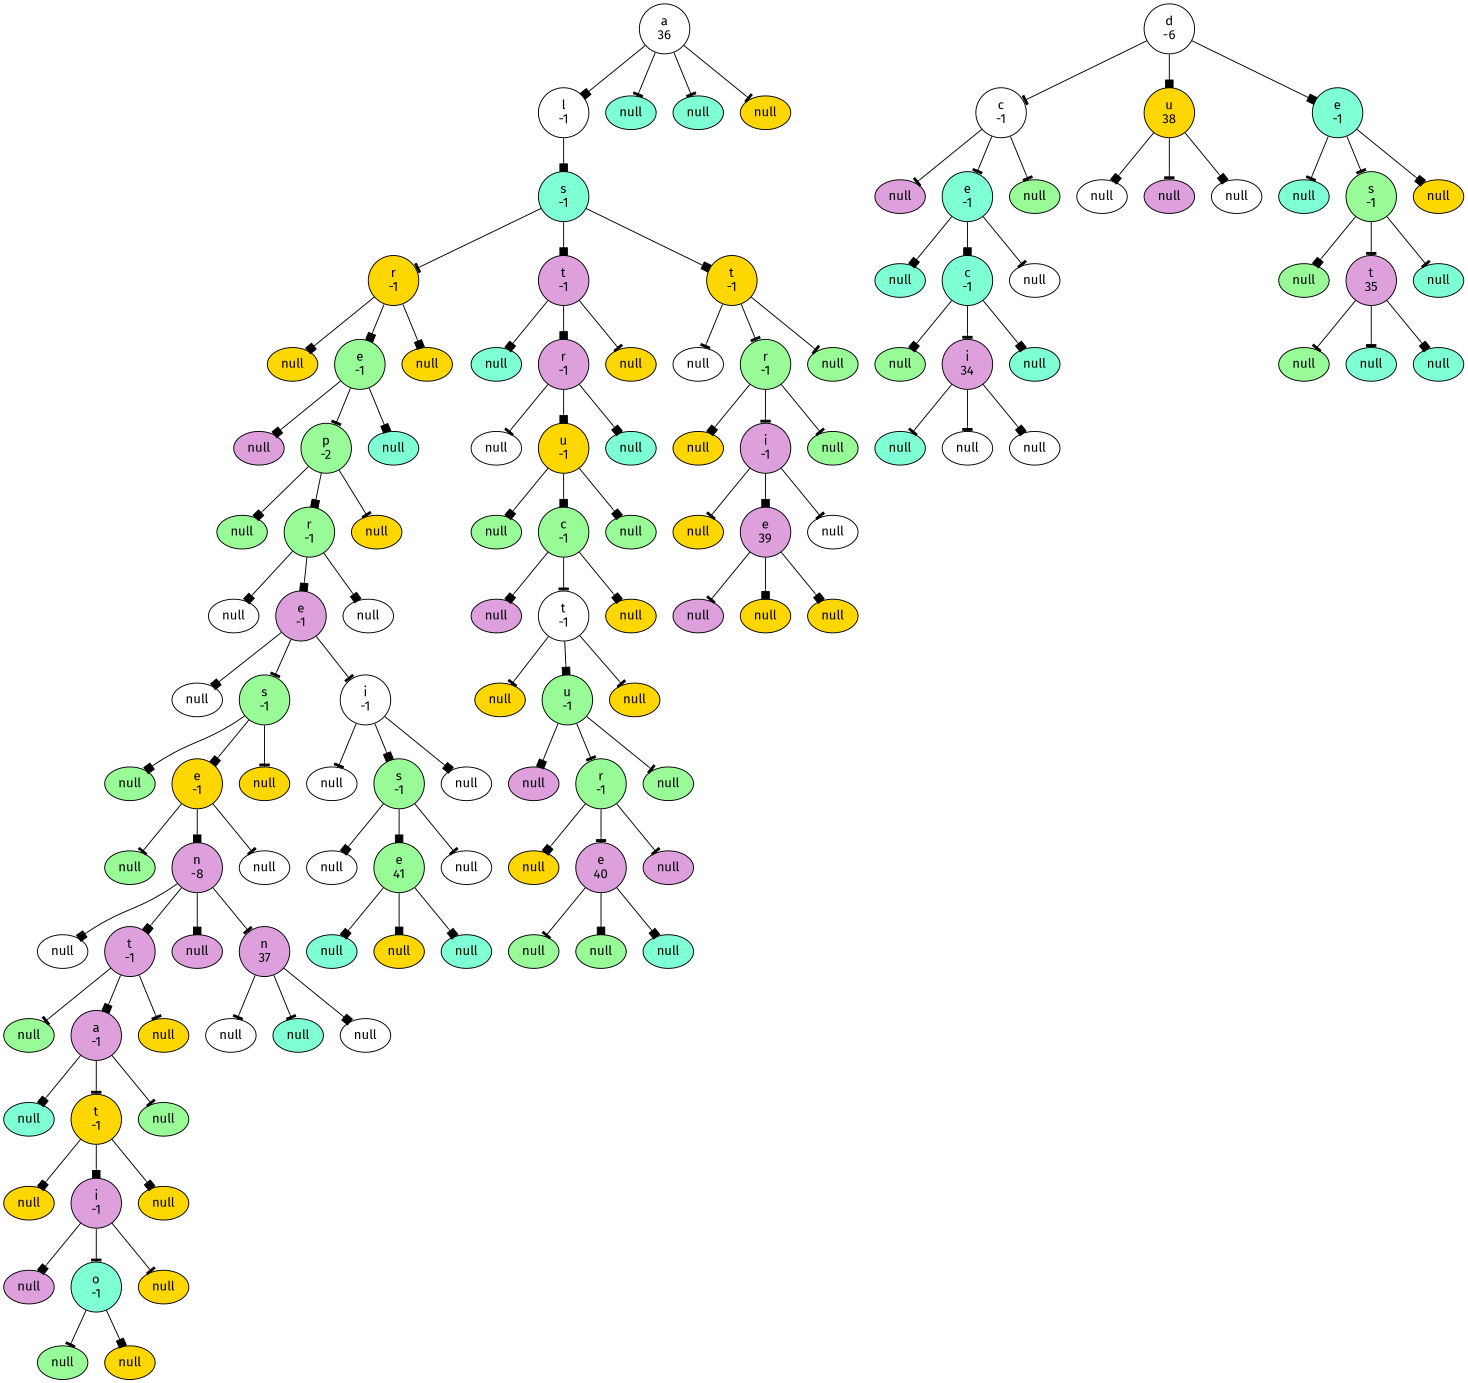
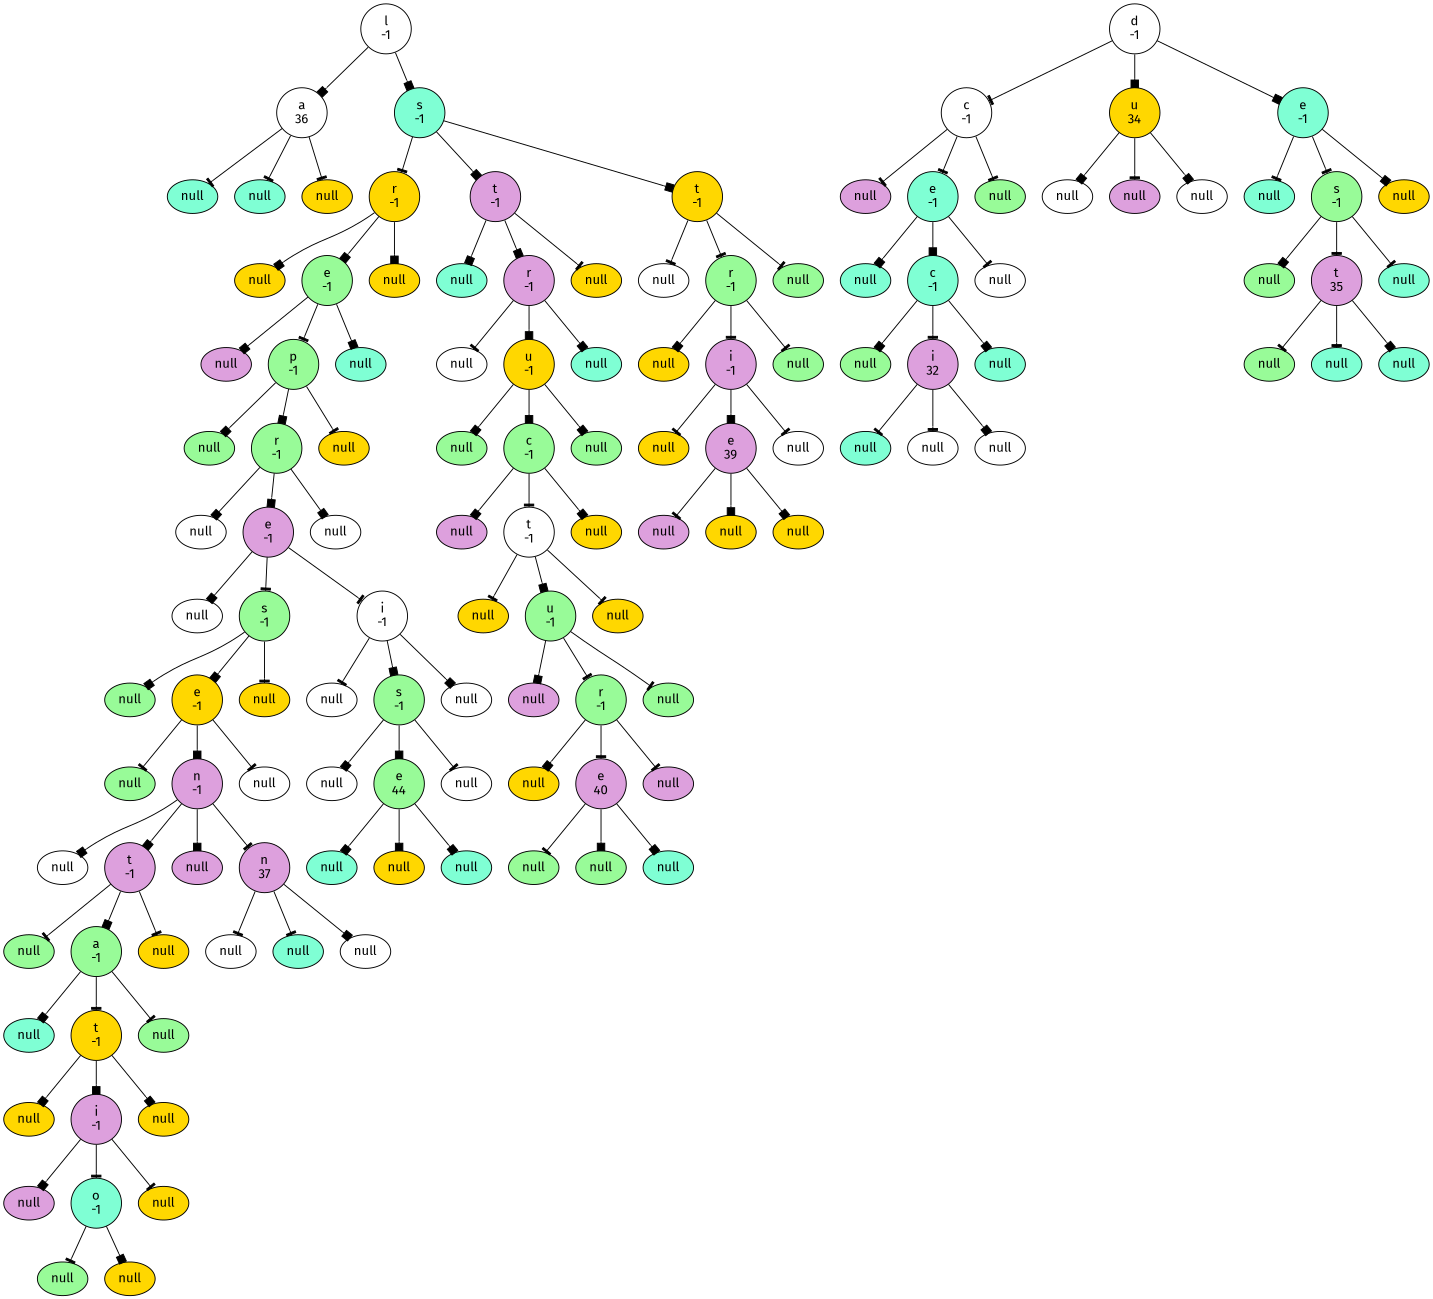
(1169, 29) -> (1135, 29)
(618, 68) -> (347, 67)
(1169, 113) -> (1135, 113)
(967, 364) -> (933, 364)
(326, 448) -> (294, 364)
(197, 868) -> (197, 784)
(399, 868) -> (399, 784)
(96, 1035) -> (96, 952)
